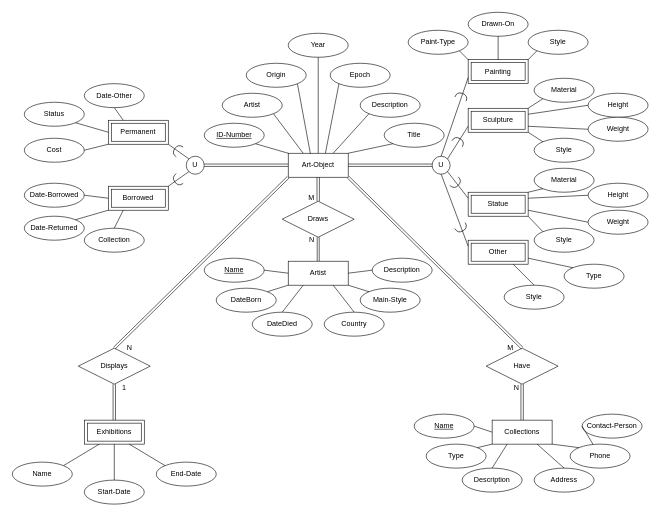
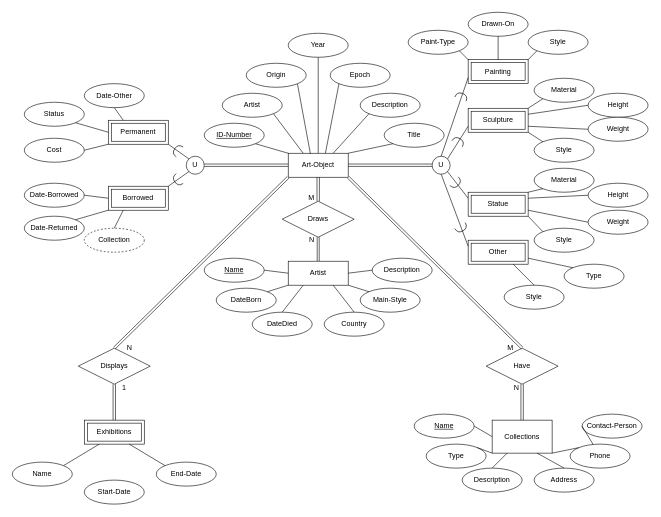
(114, 240) -> (114, 240)
(522, 432) -> (522, 437)
(114, 462) -> none
